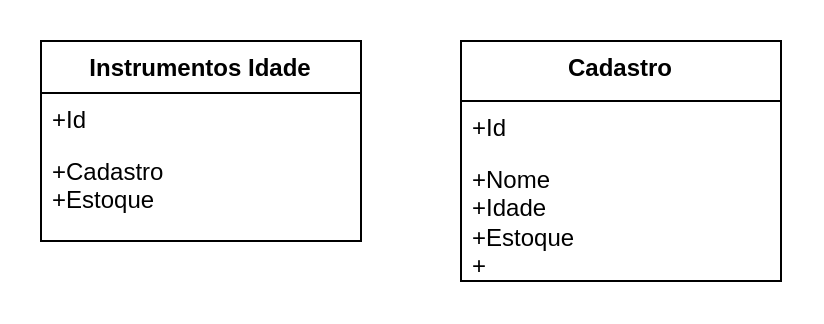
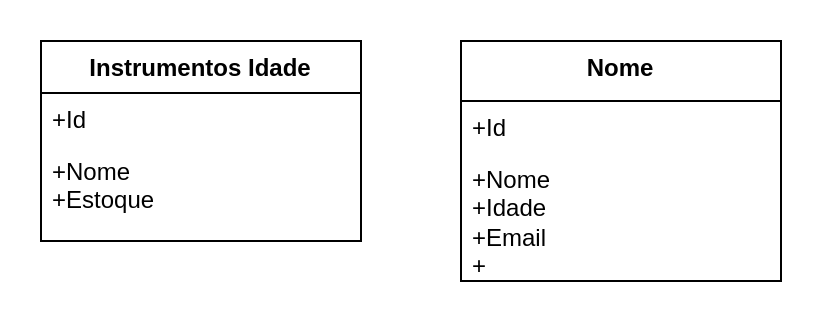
(621, 69) -> (621, 69)
(113, 188) -> (107, 188)
(527, 225) -> (513, 225)
